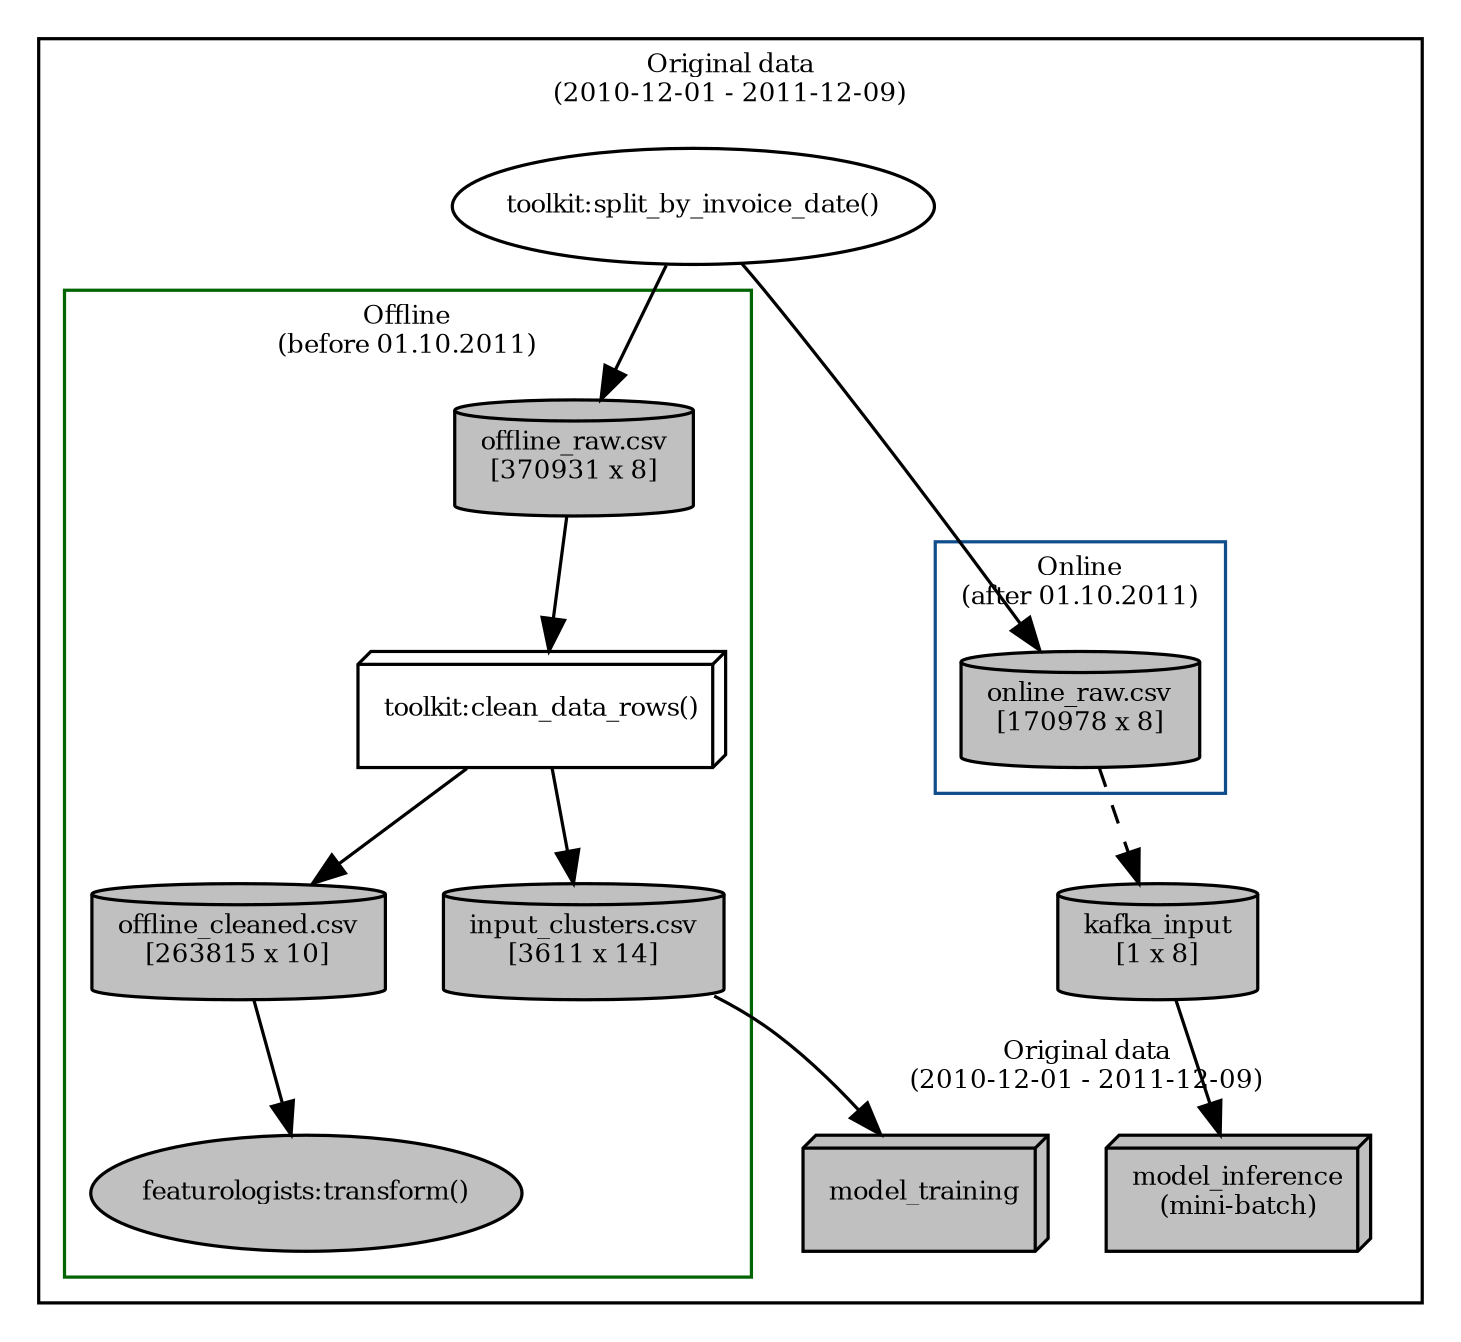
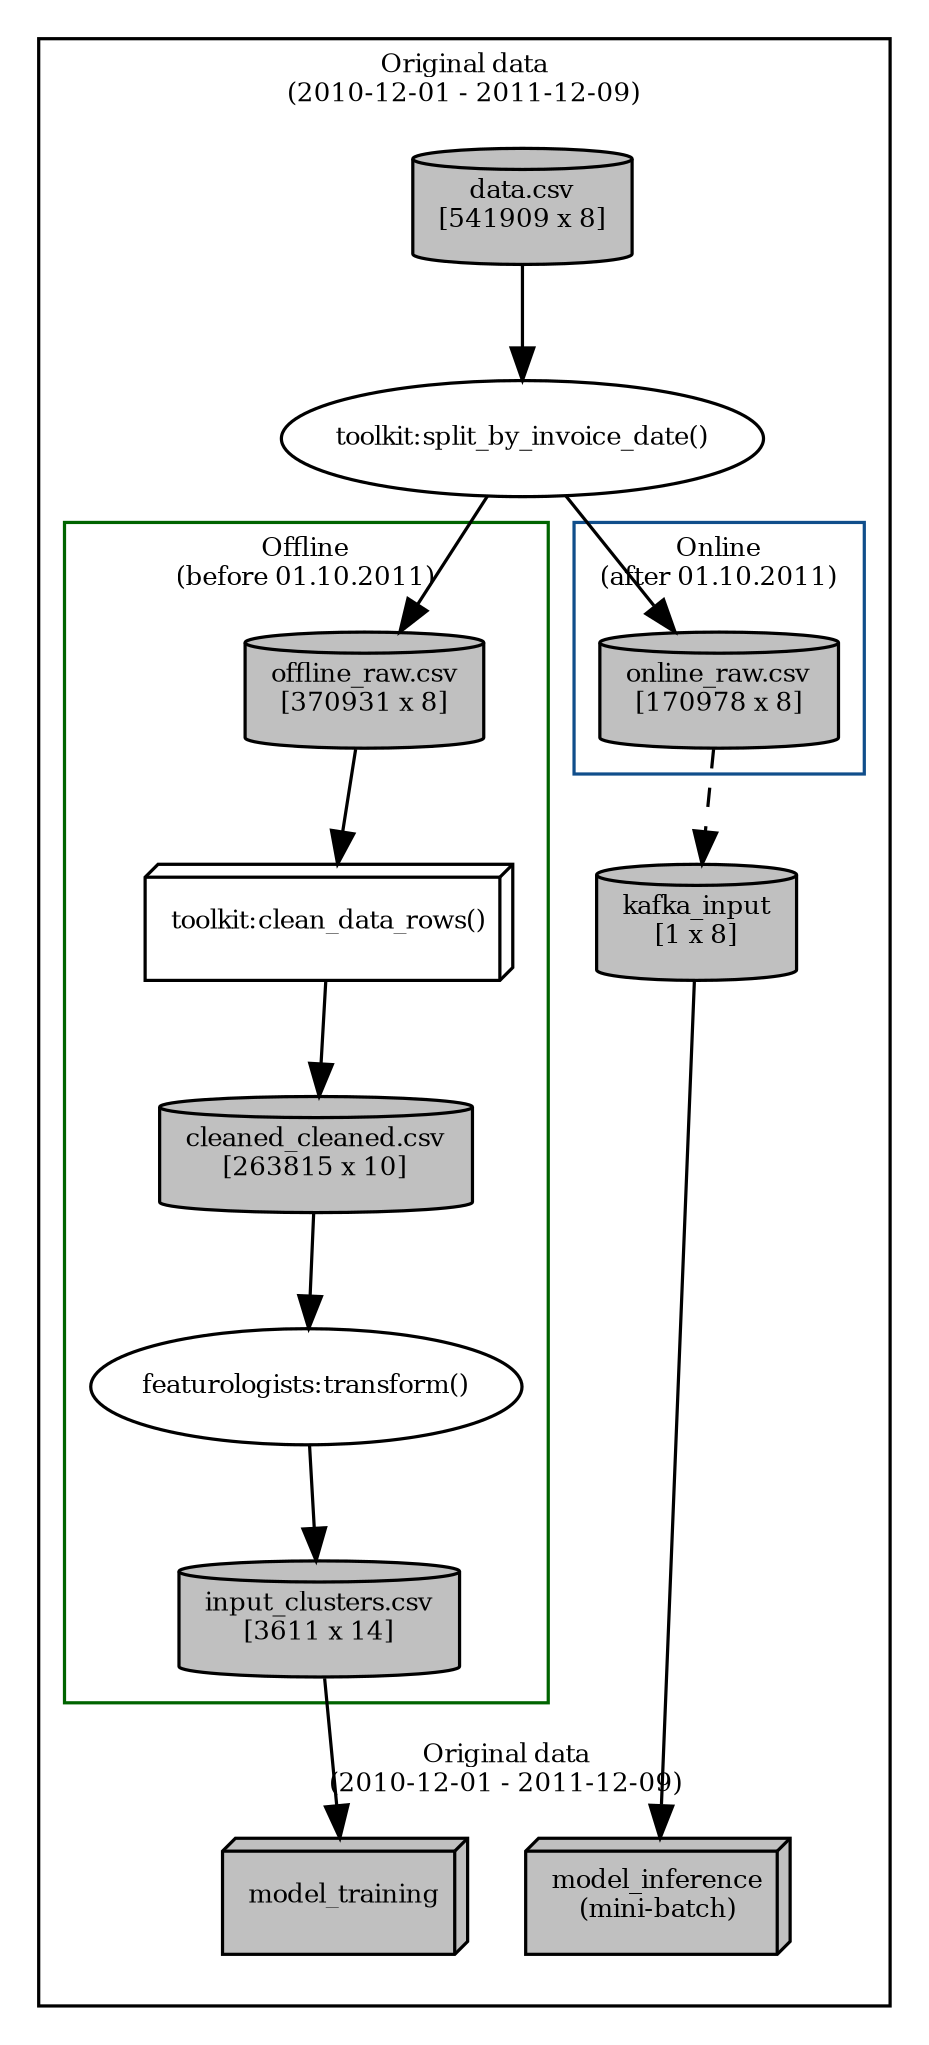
none -> (522, 206)
(560, 810) -> (312, 1487)
(239, 942) -> (316, 1155)
(306, 1193) -> (306, 1387)
